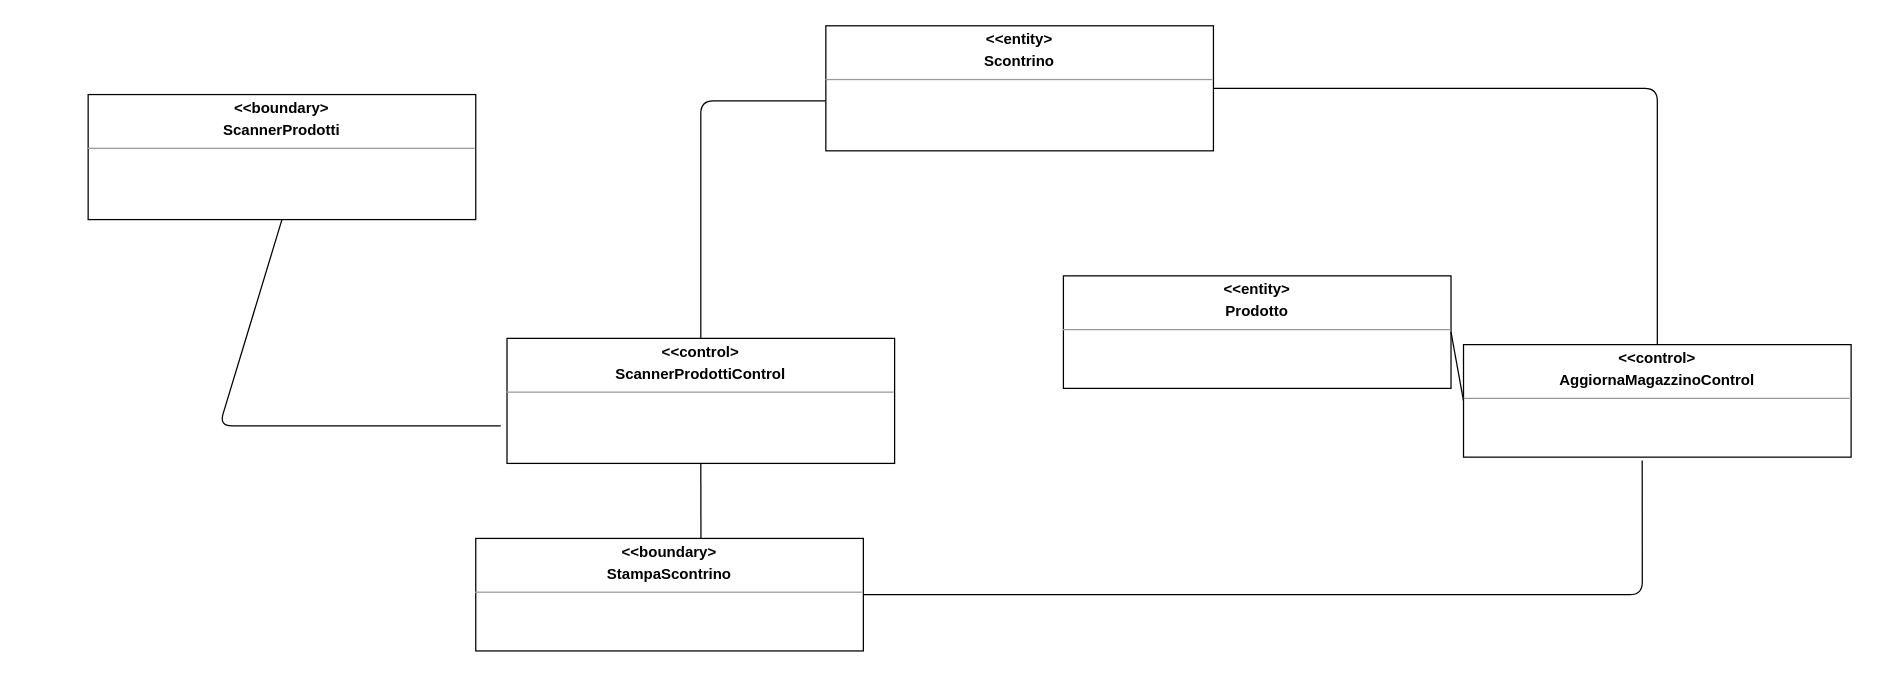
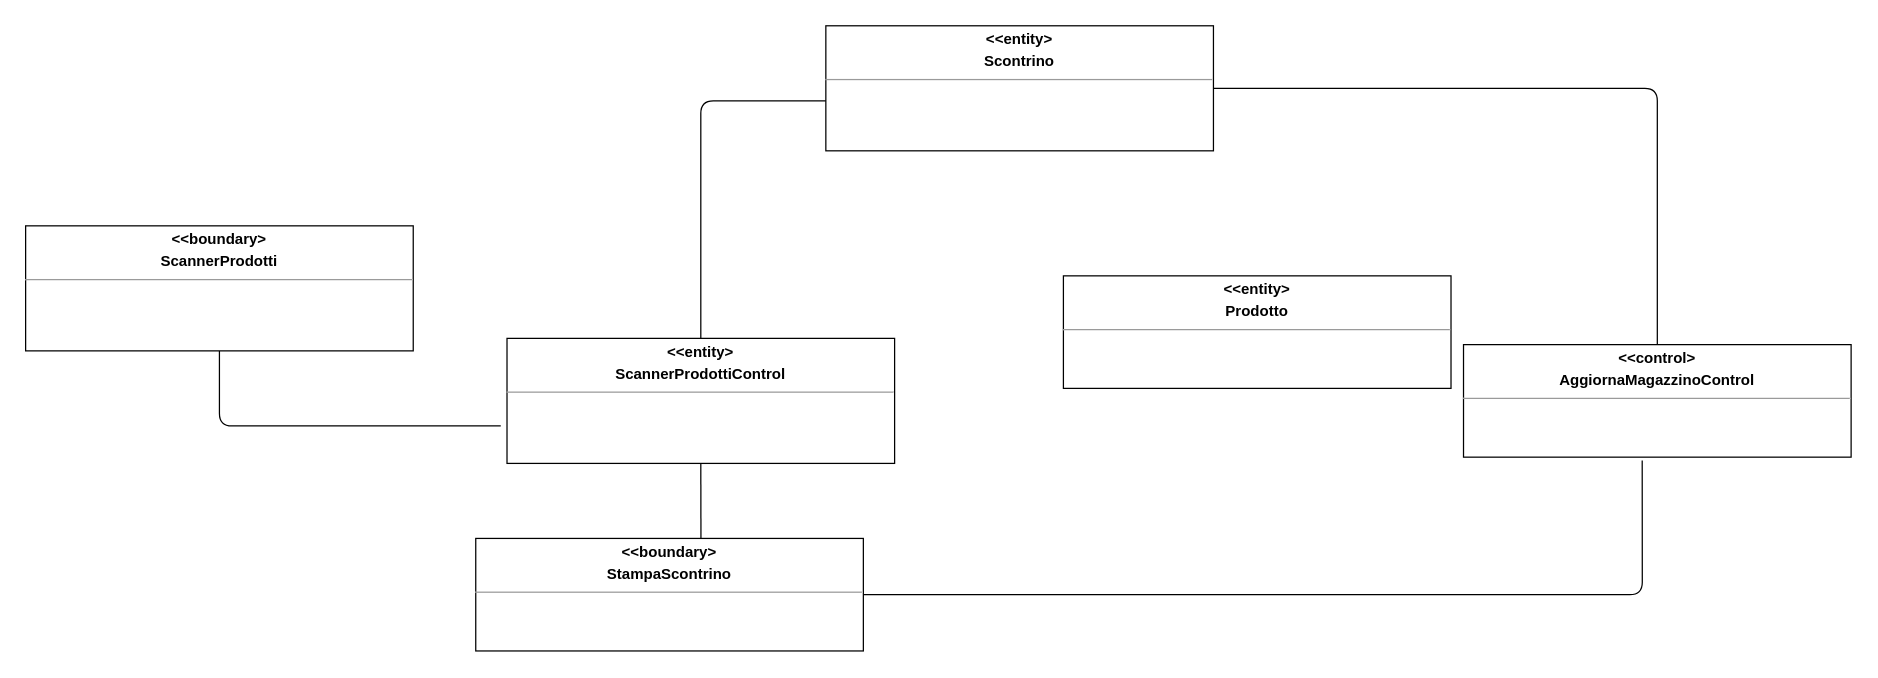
(282, 157) -> (219, 288)
(595, 356) -> (595, 356)
(1457, 367) -> none
